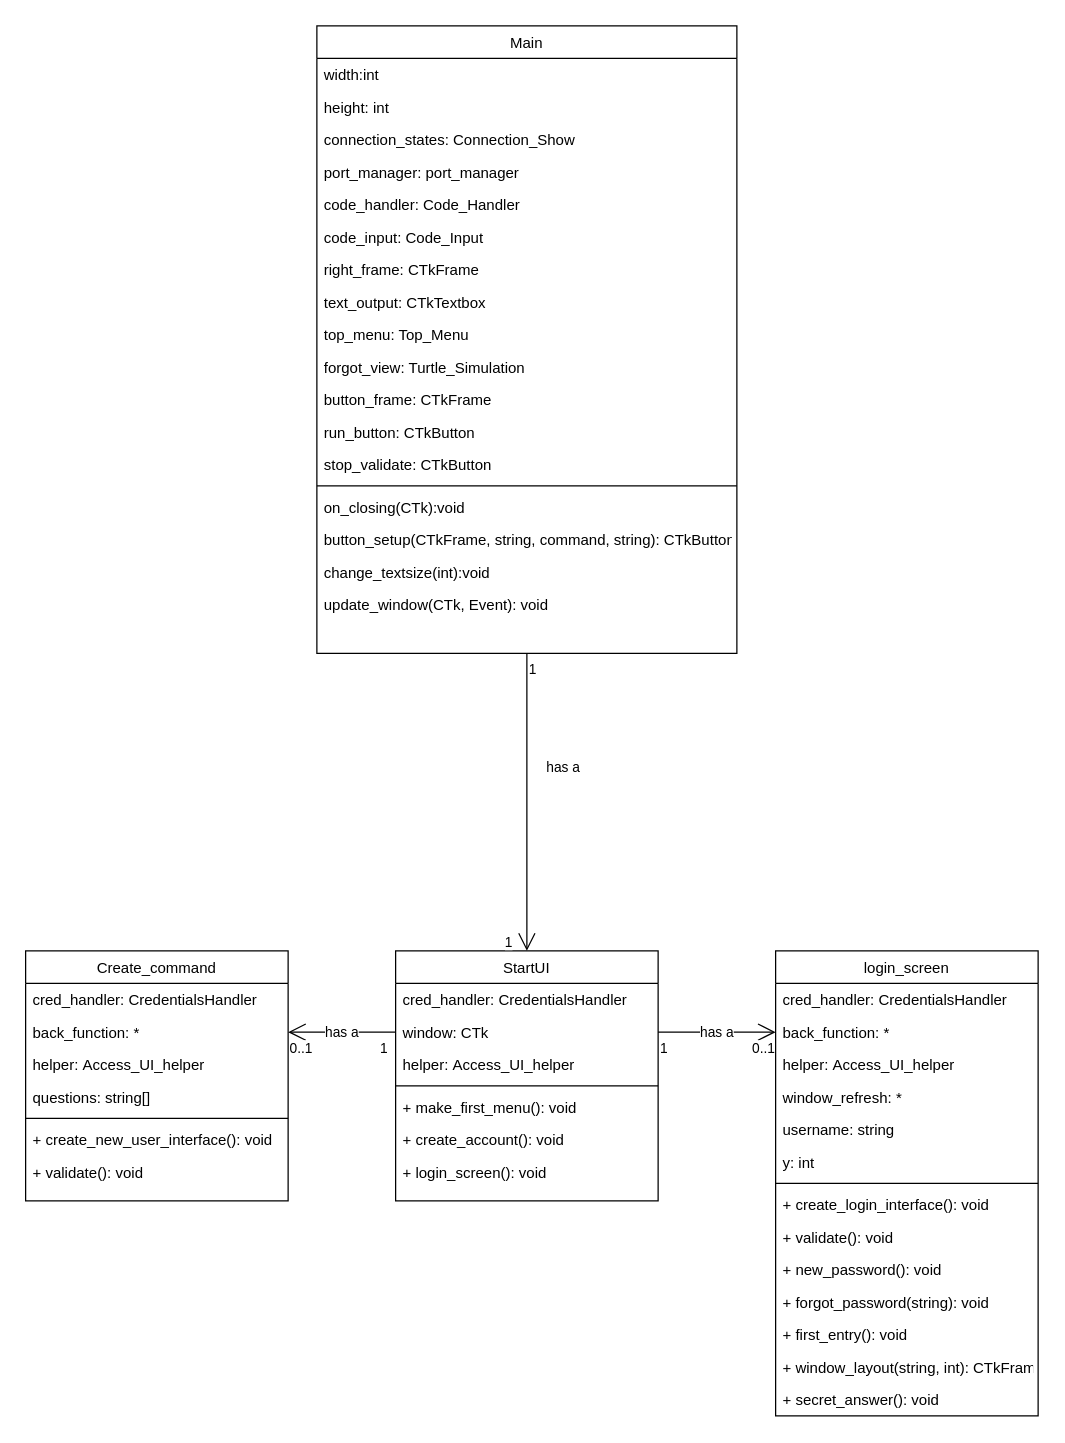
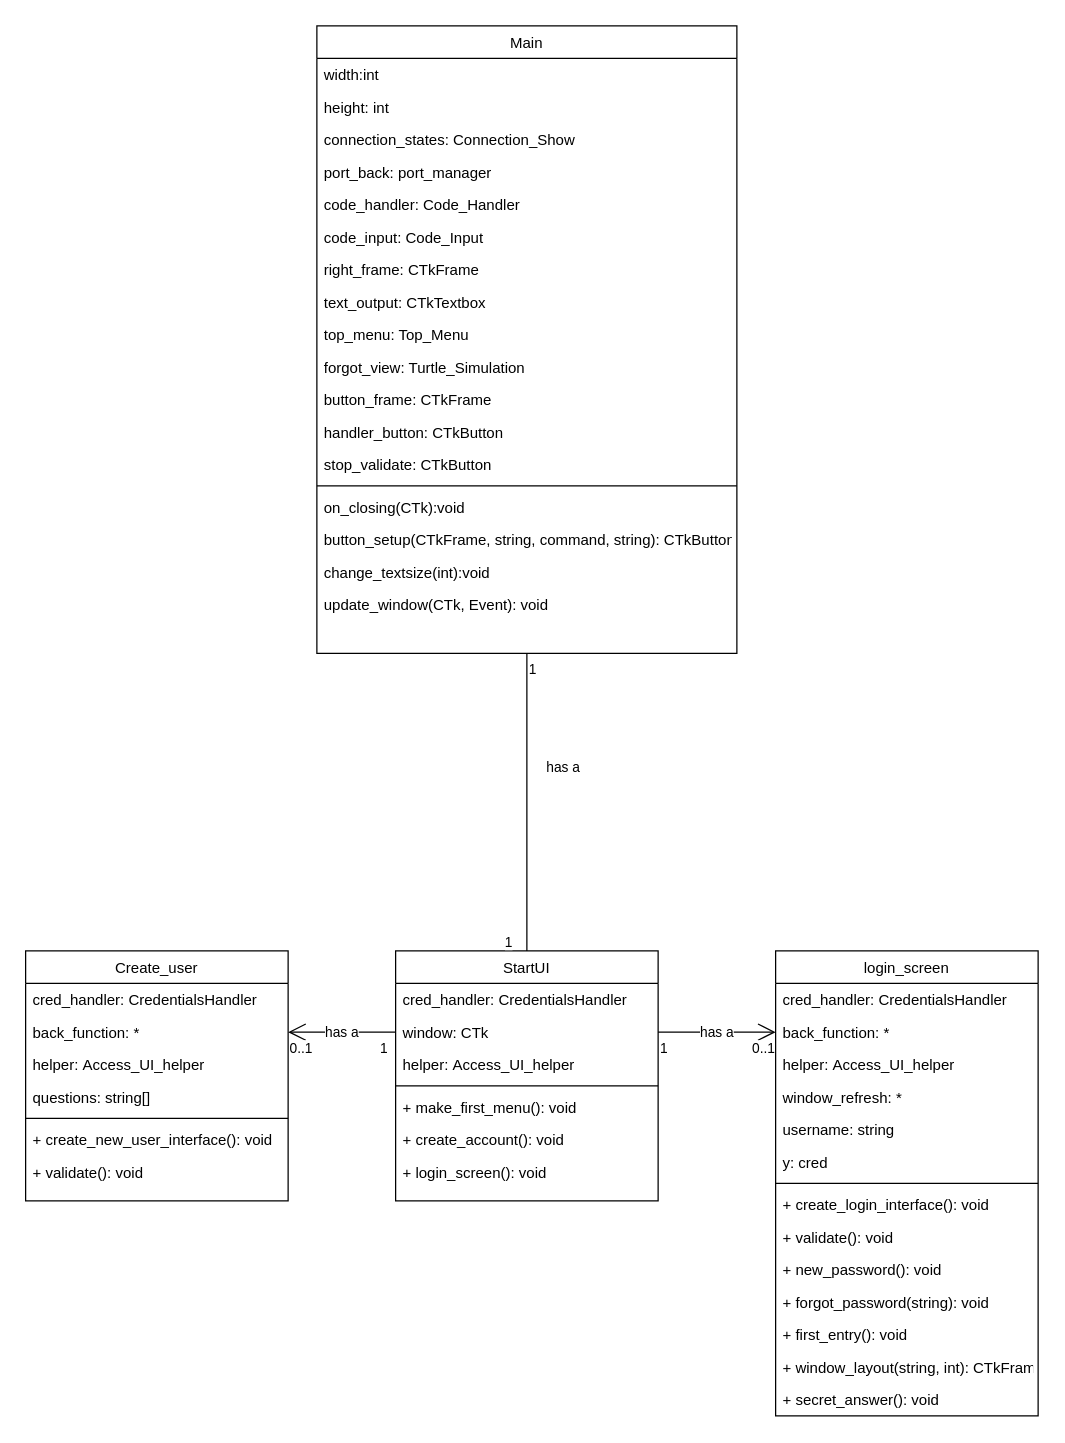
(429, 173) -> (416, 173)
(408, 433) -> (423, 433)
(527, 944) -> (527, 945)
(156, 968) -> (156, 968)
(802, 1163) -> (808, 1163)
